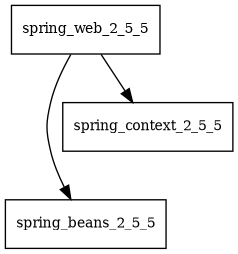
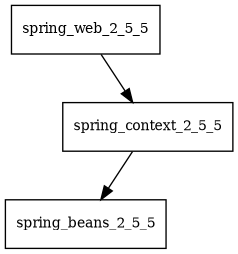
(47, 120) -> (121, 170)
